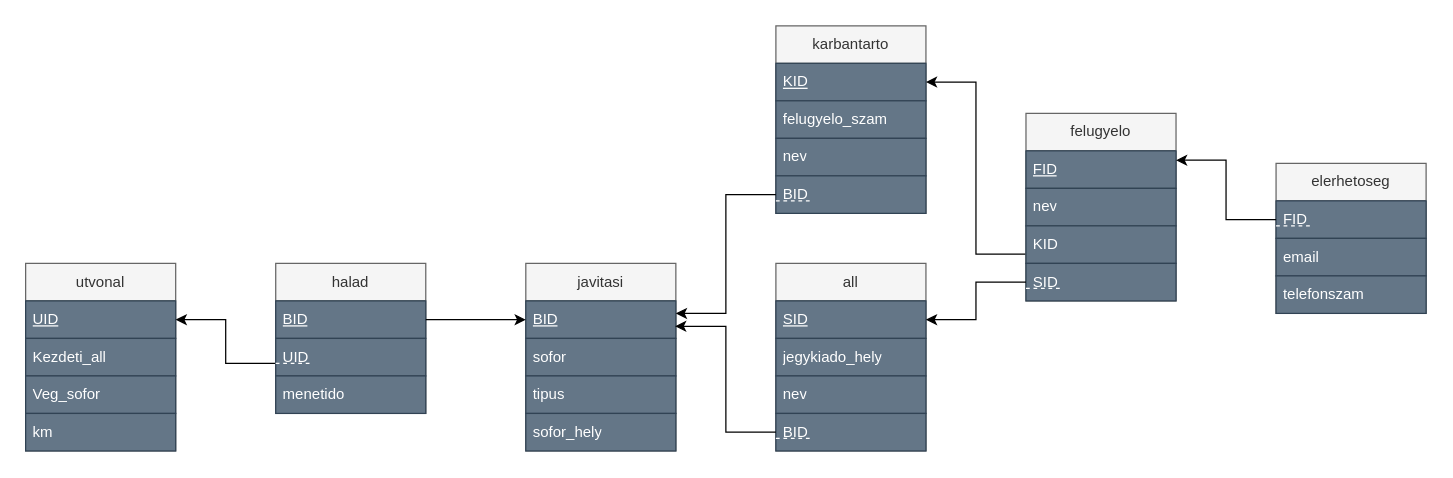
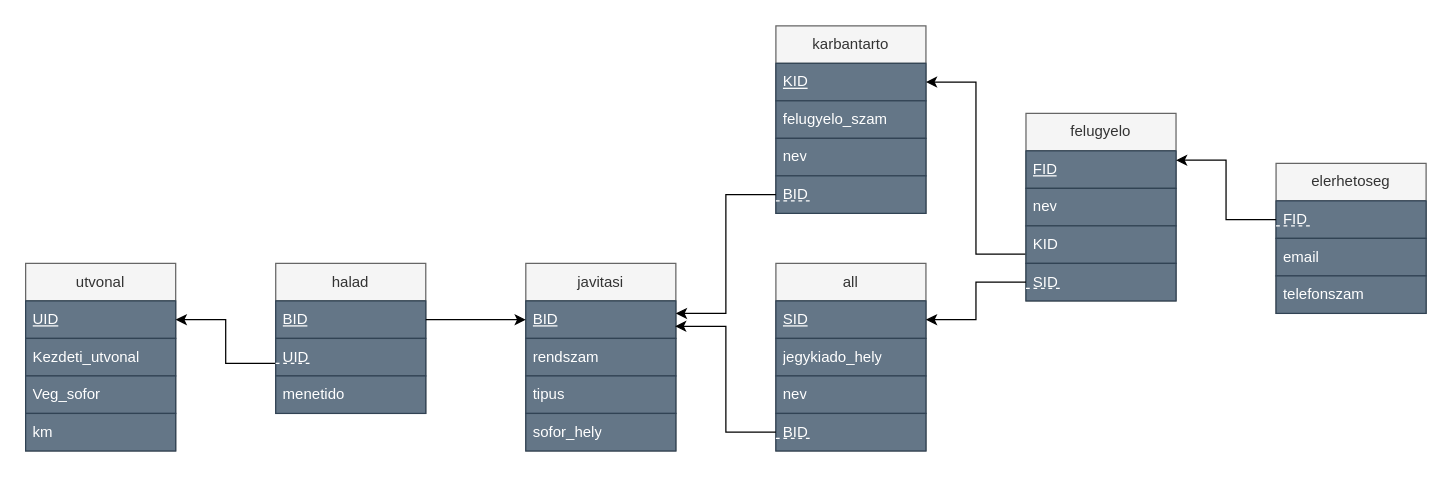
(73, 357) -> (92, 357)
(554, 357) -> (567, 357)
